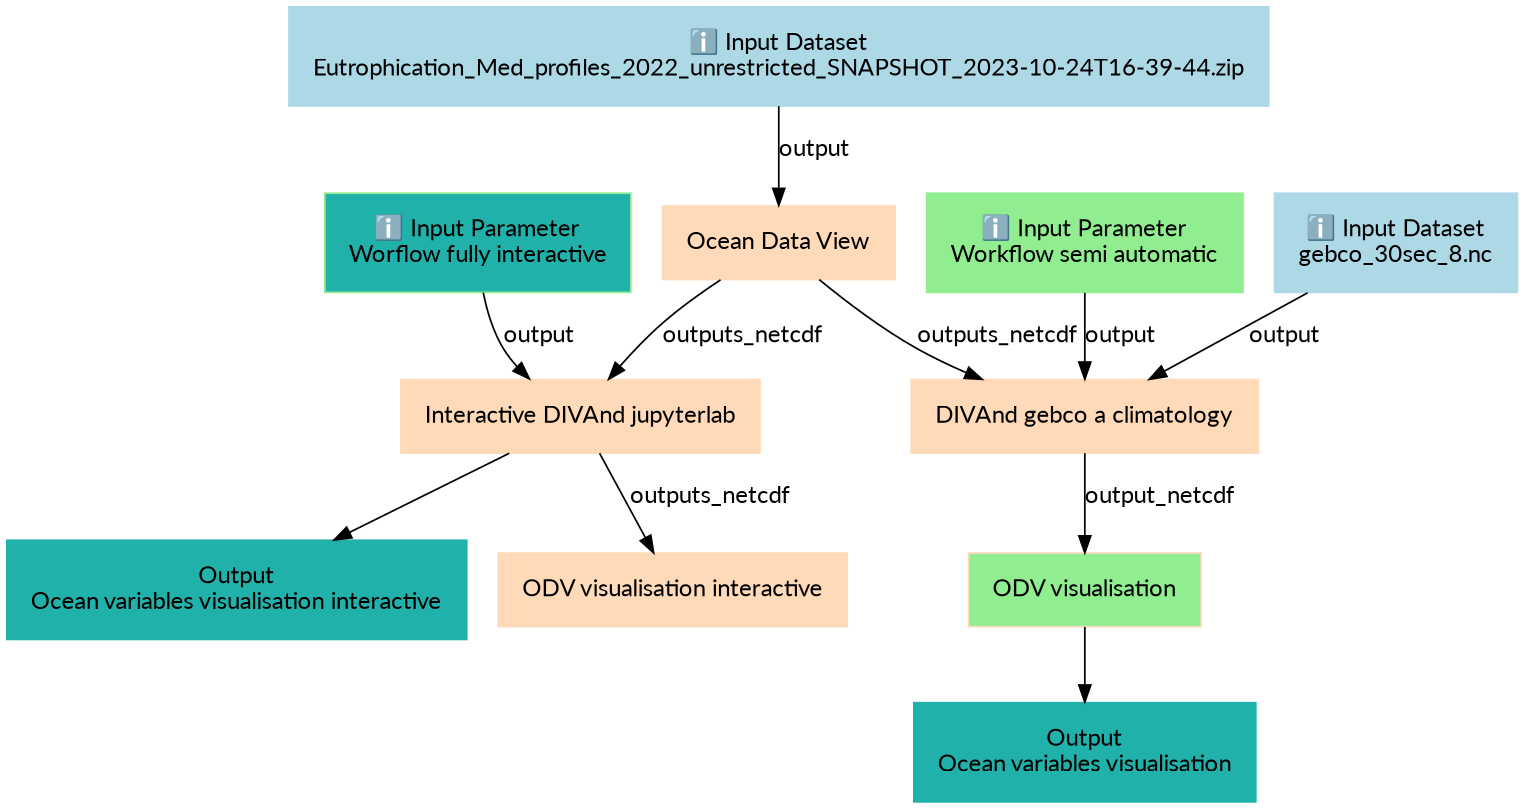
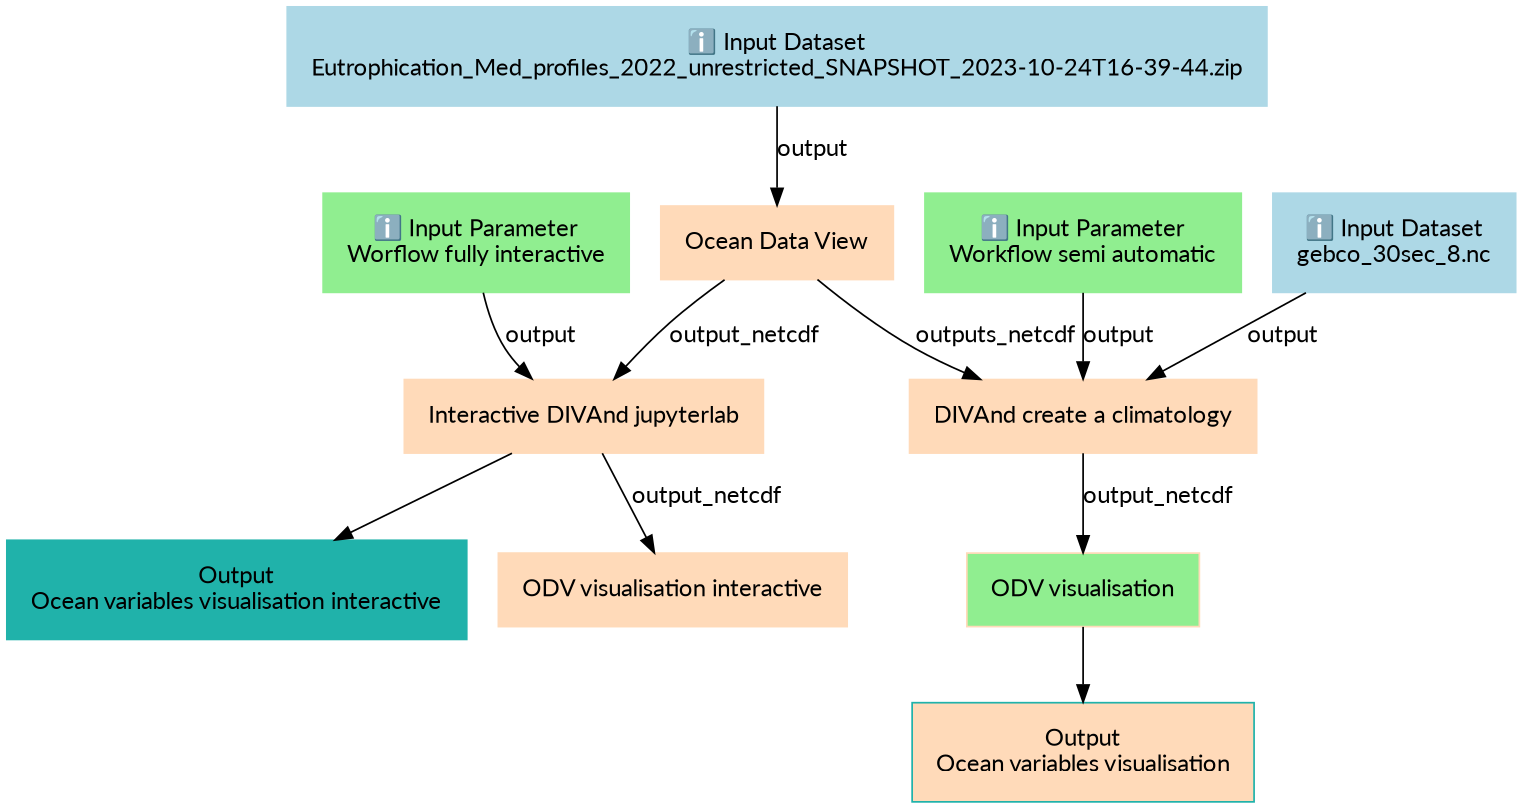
(478, 243) -> (476, 243)
(743, 336) -> (745, 336)
(1085, 416) -> (1083, 416)
(710, 497) -> (707, 497)
(1085, 752) -> (1083, 752)
